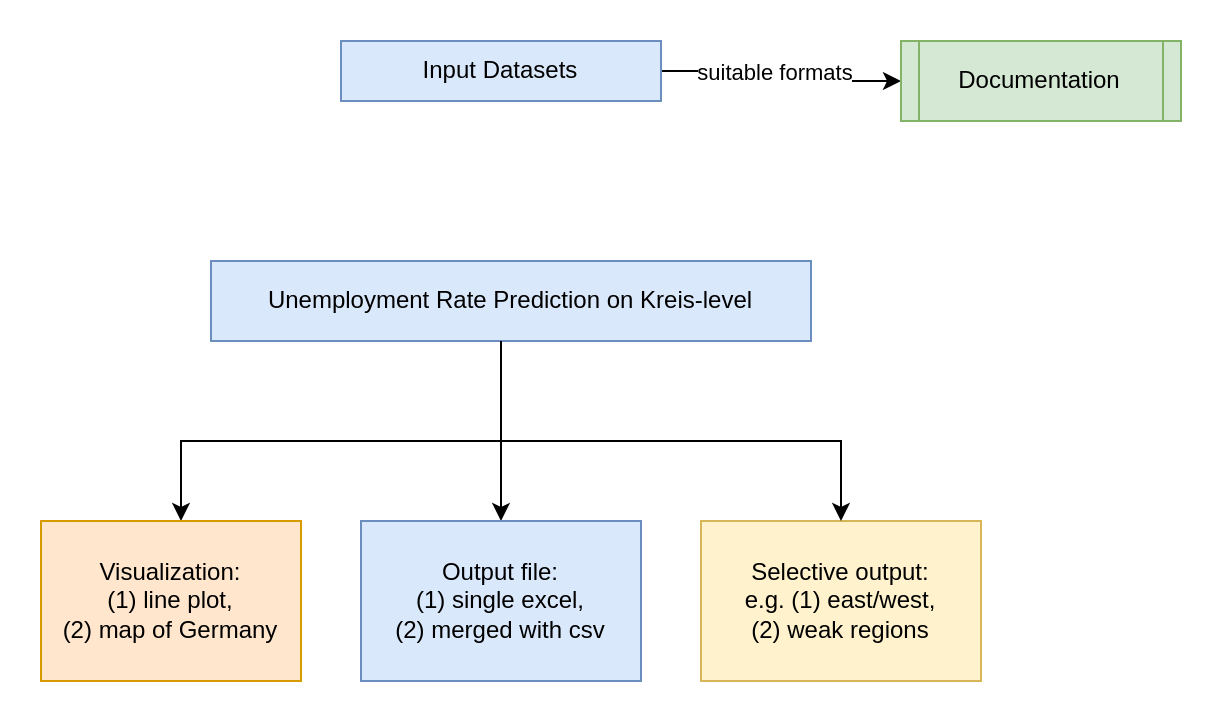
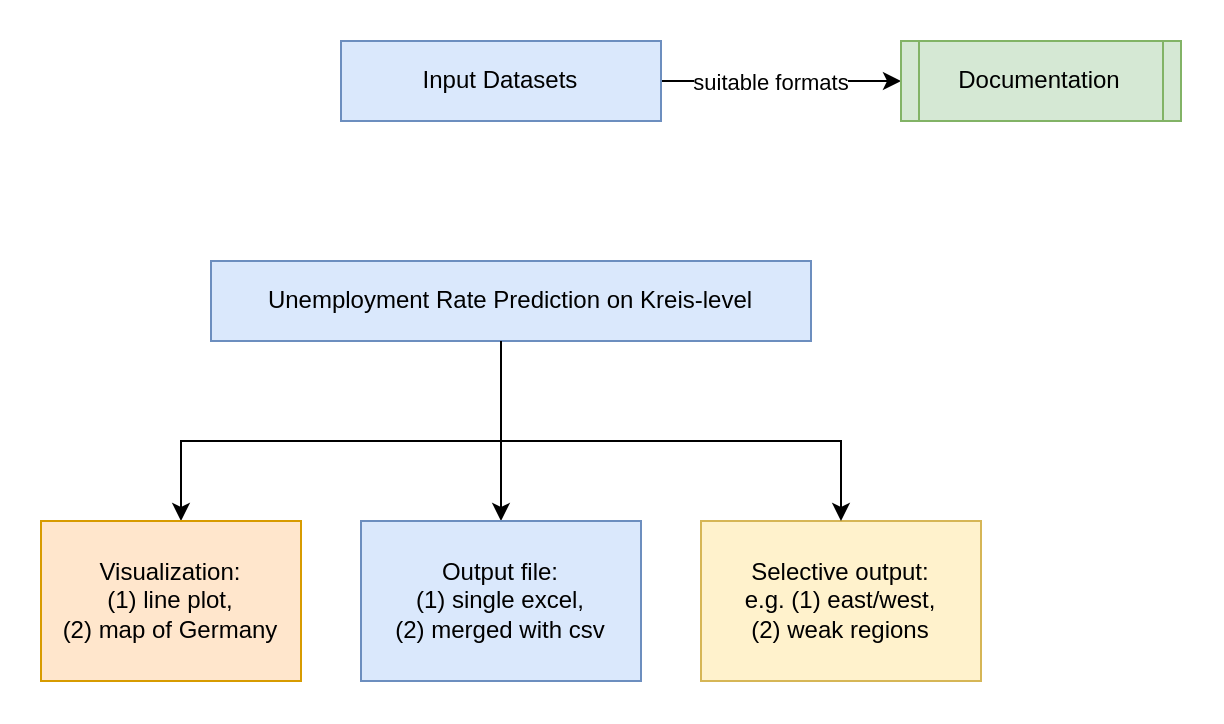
(501, 71) -> (501, 81)
